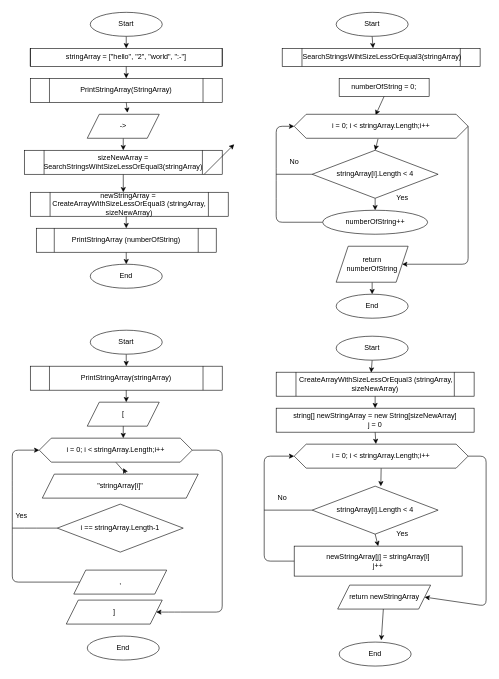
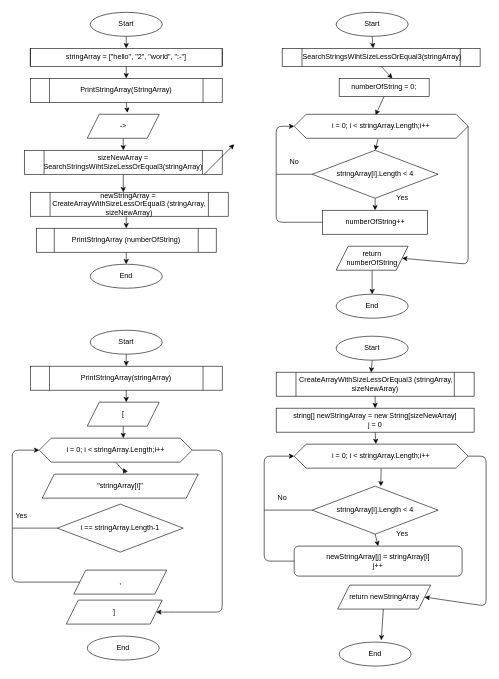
none -> (389, 74)
(375, 222) -> (375, 222)
(372, 264) -> (372, 258)
(378, 561) -> (378, 561)
